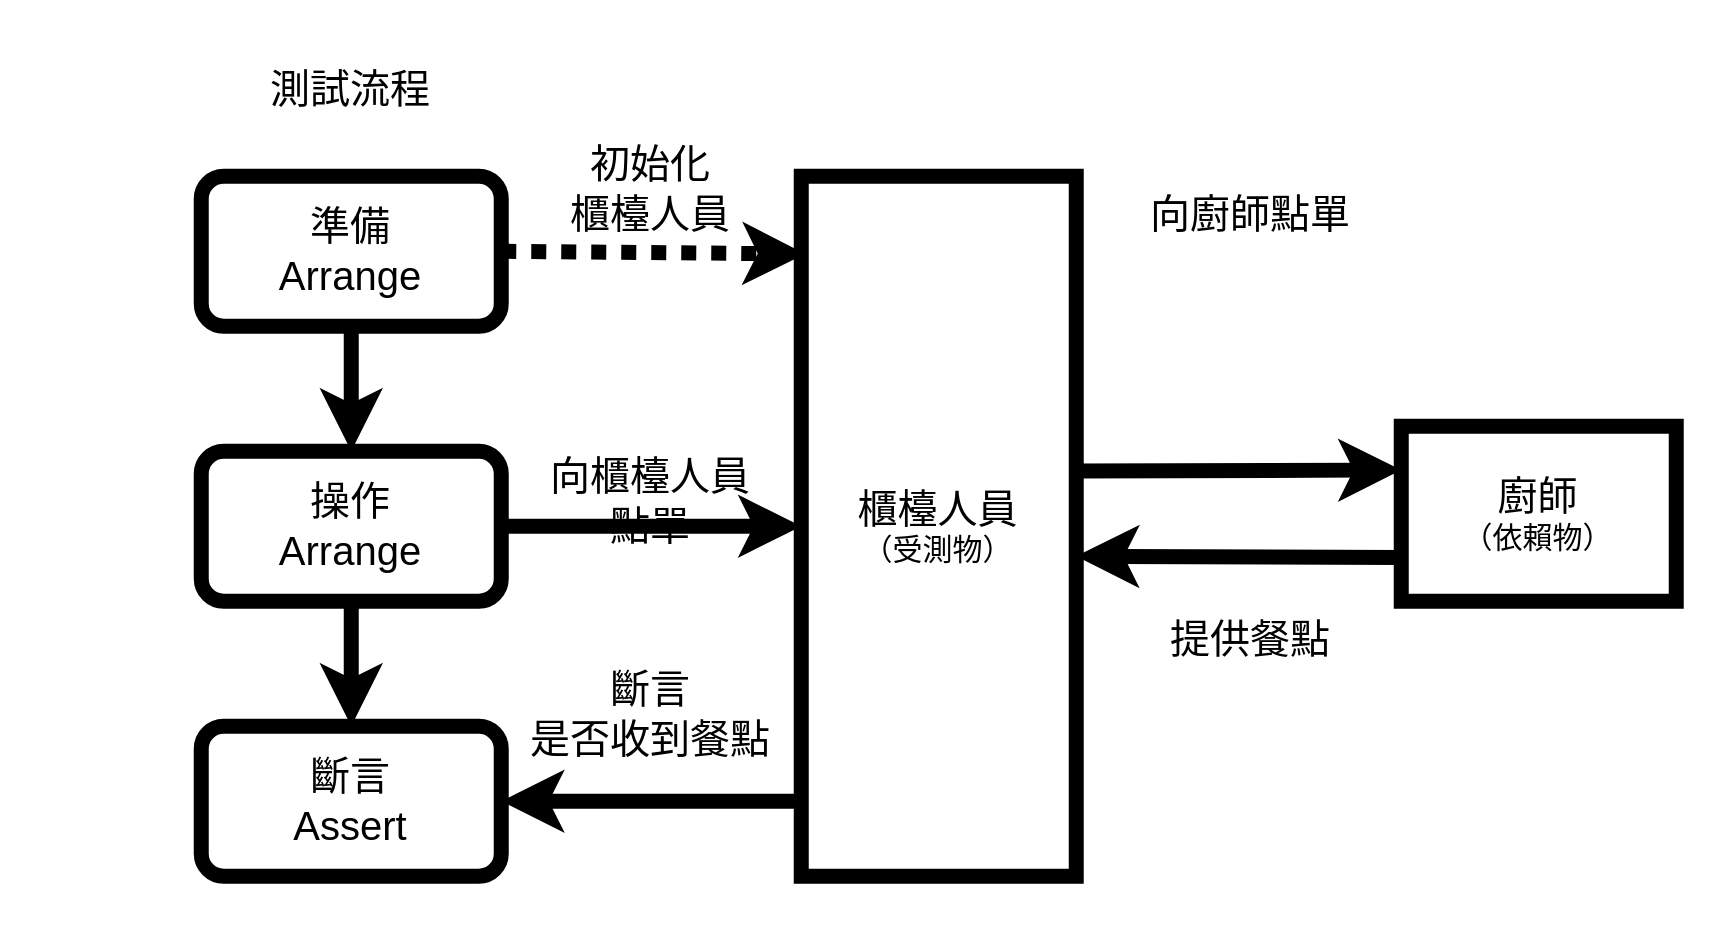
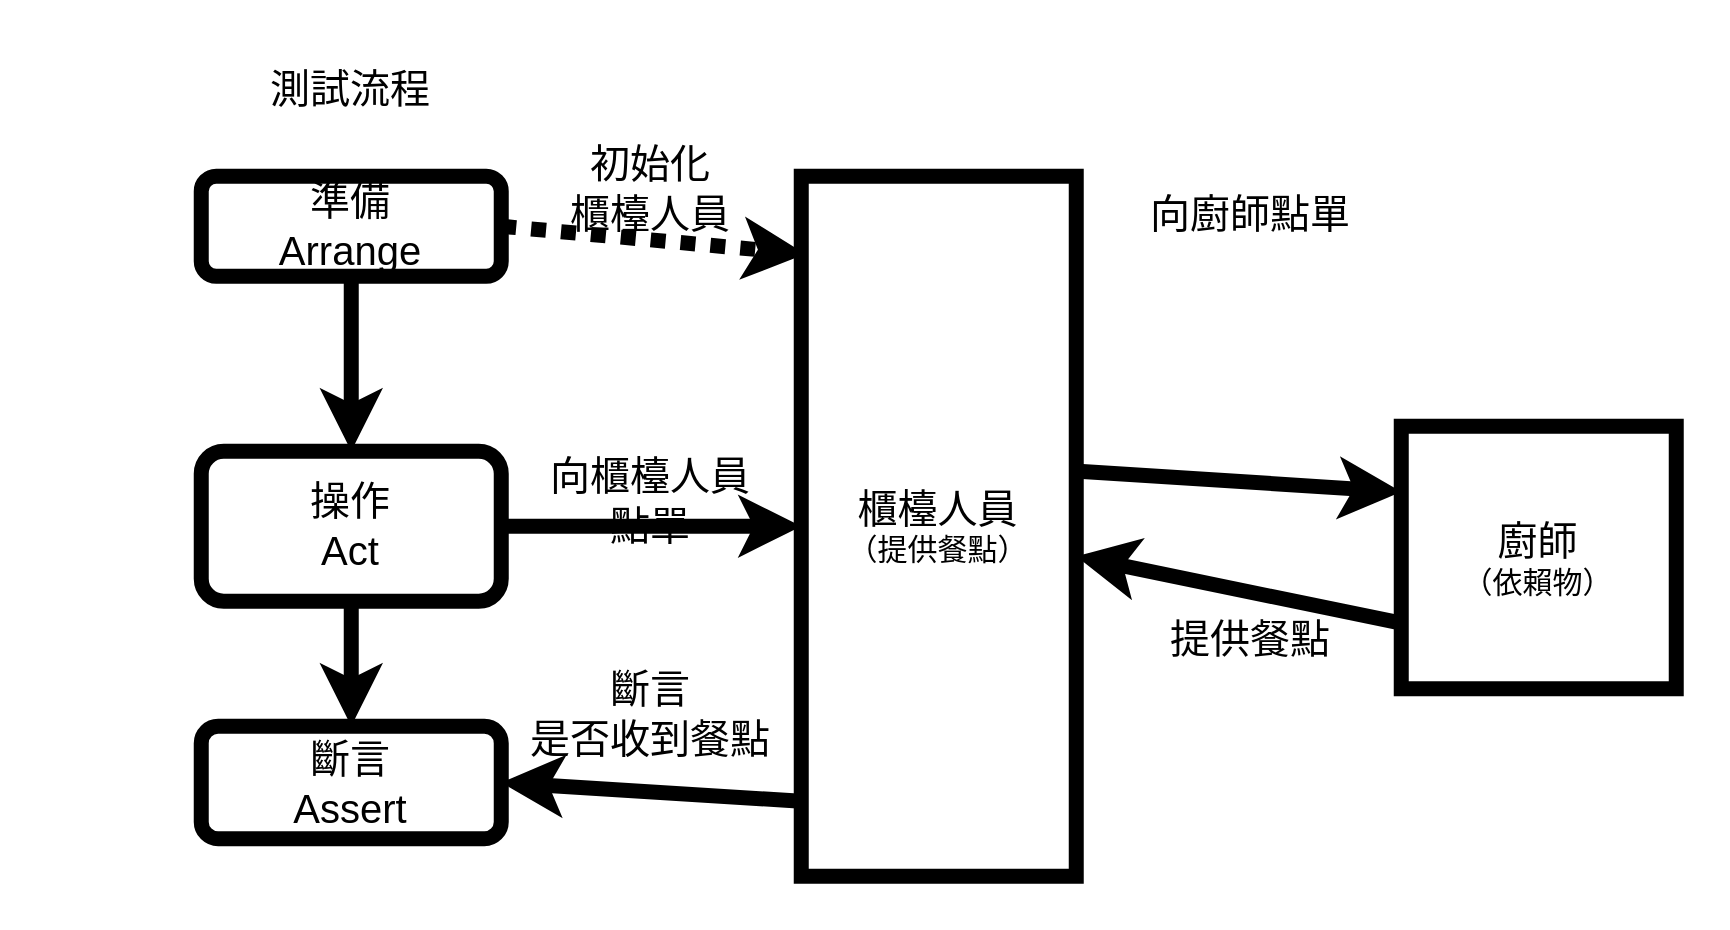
(351, 251) -> (351, 226)
(1539, 514) -> (1539, 558)
(351, 526) -> (351, 526)
(939, 526) -> (939, 526)
(351, 801) -> (351, 783)
